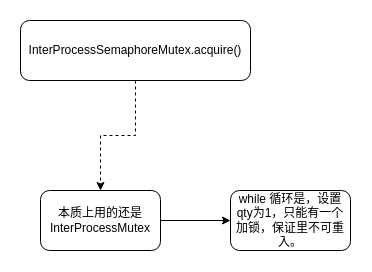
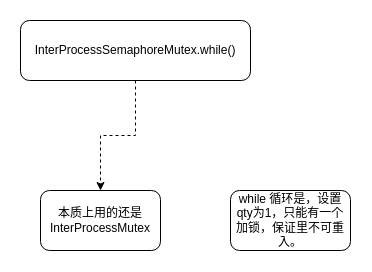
(136, 51) -> (136, 51)
(192, 221) -> none
